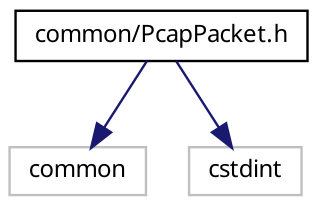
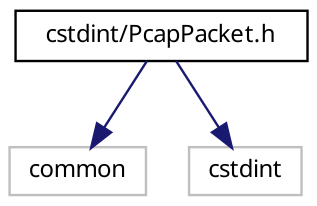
(162, 36) -> (162, 36)
